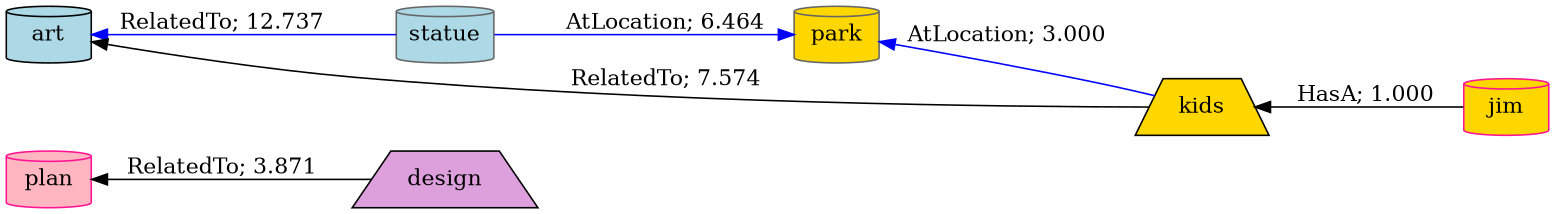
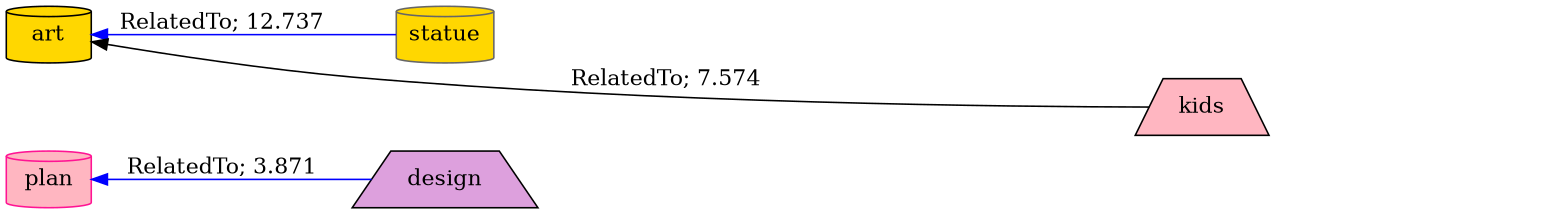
(49, 35) -> (49, 35)
(445, 35) -> (445, 35)
(837, 35) -> none
(1202, 107) -> (1202, 107)
(1506, 107) -> none
(240, 179) -> (240, 179)
